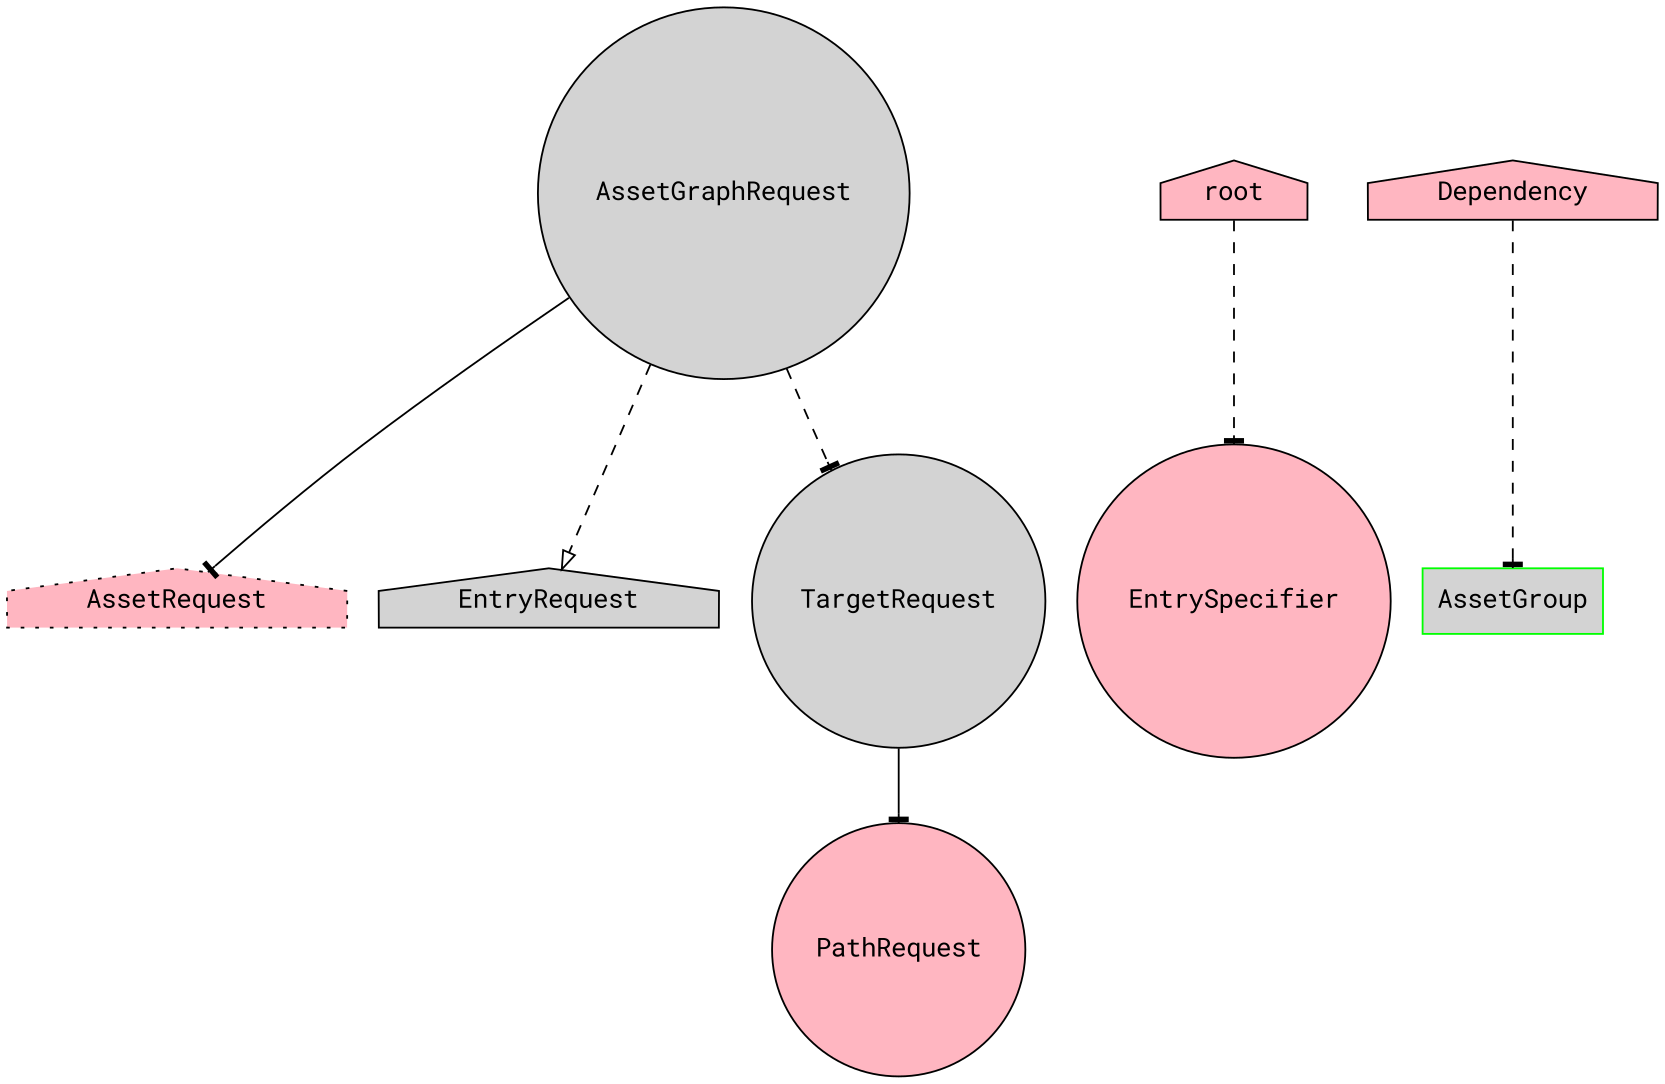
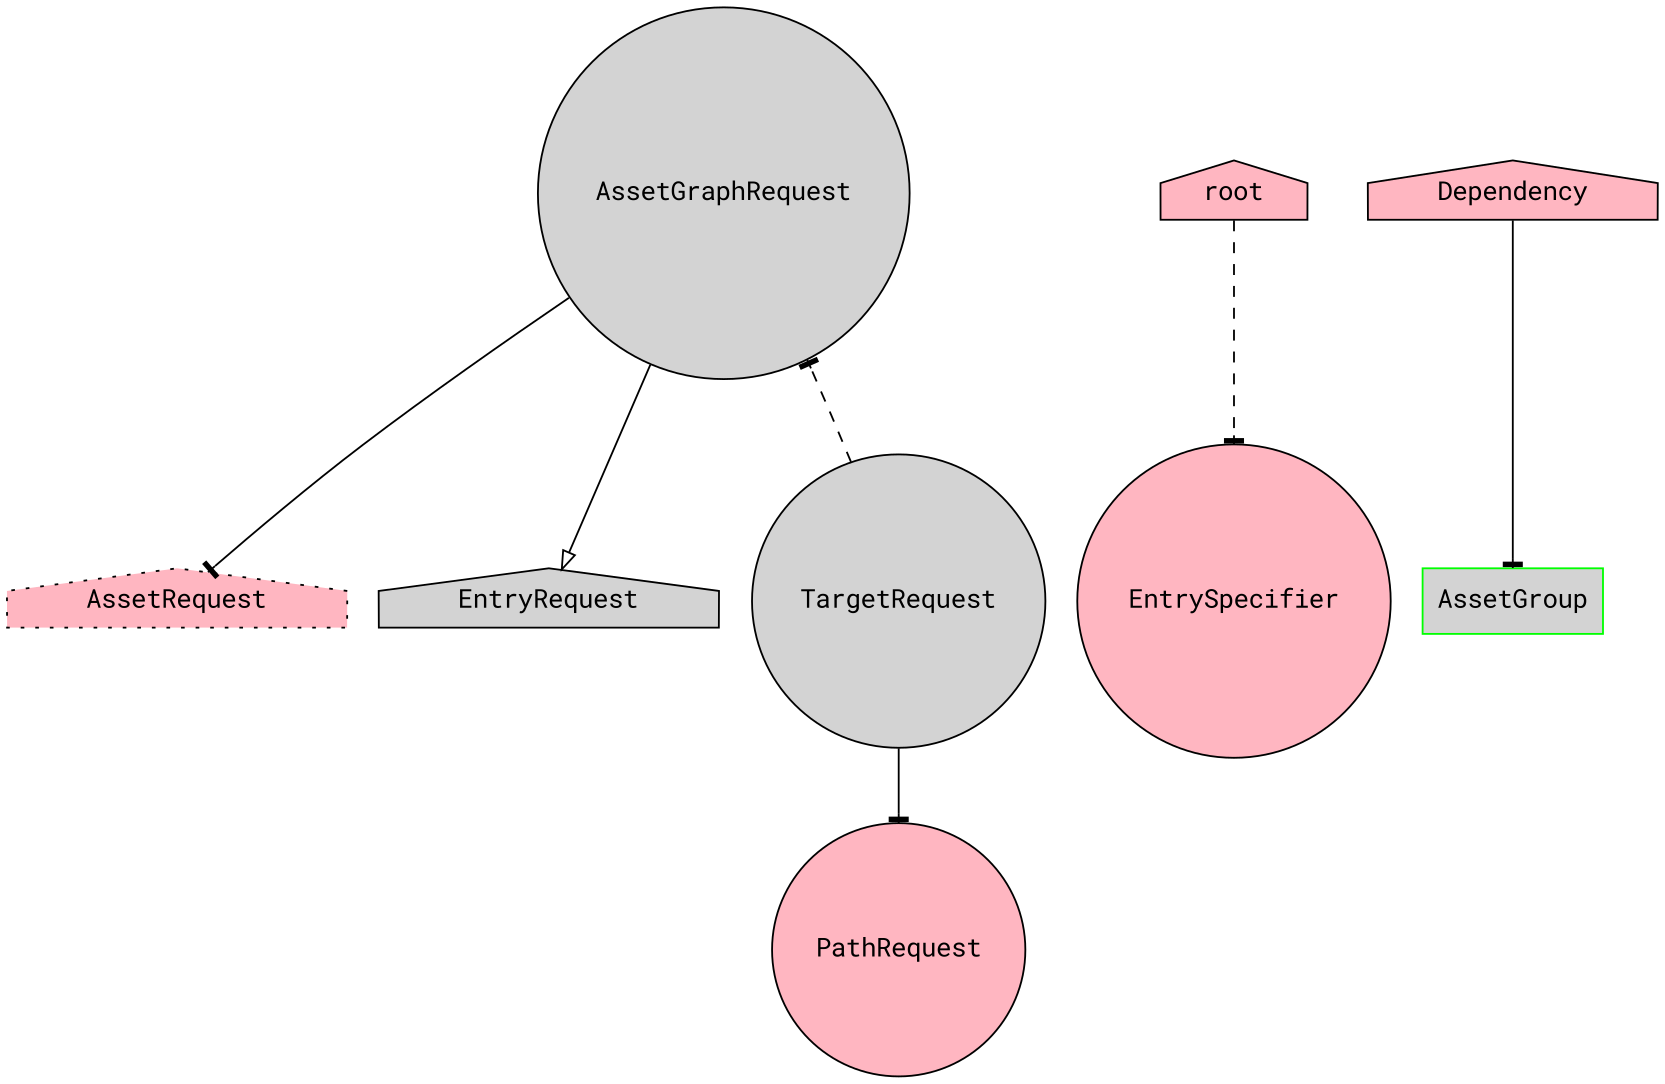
(1513, 390) -> (1513, 390)
(807, 415) -> (831, 415)
(610, 459) -> (610, 459)
